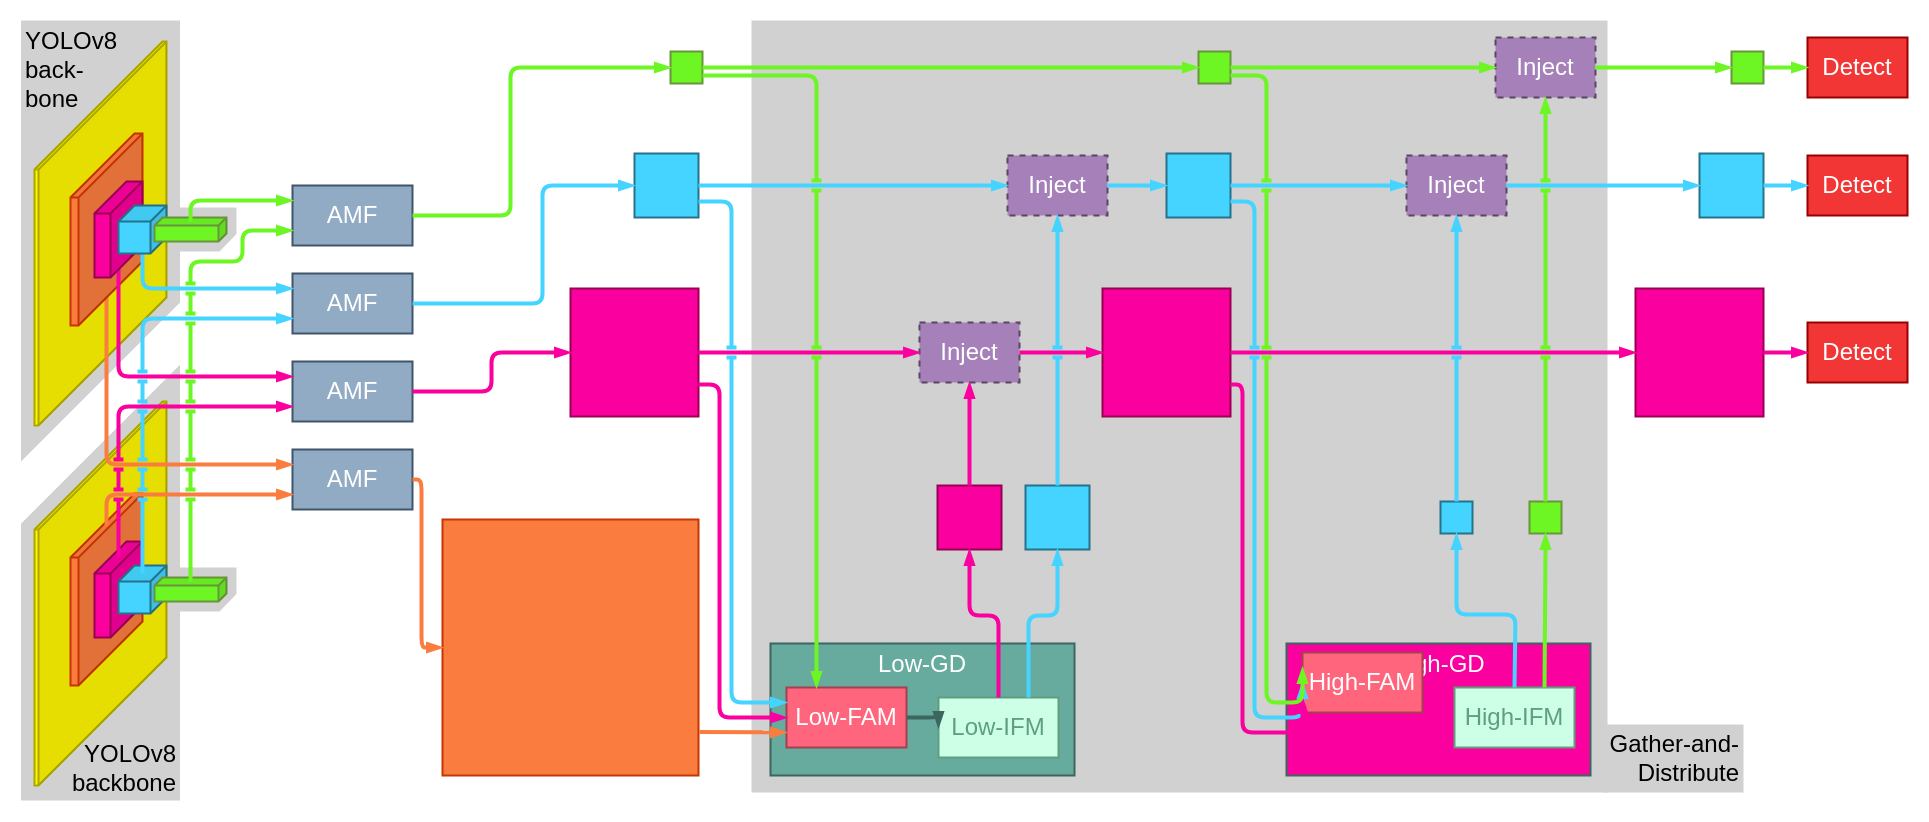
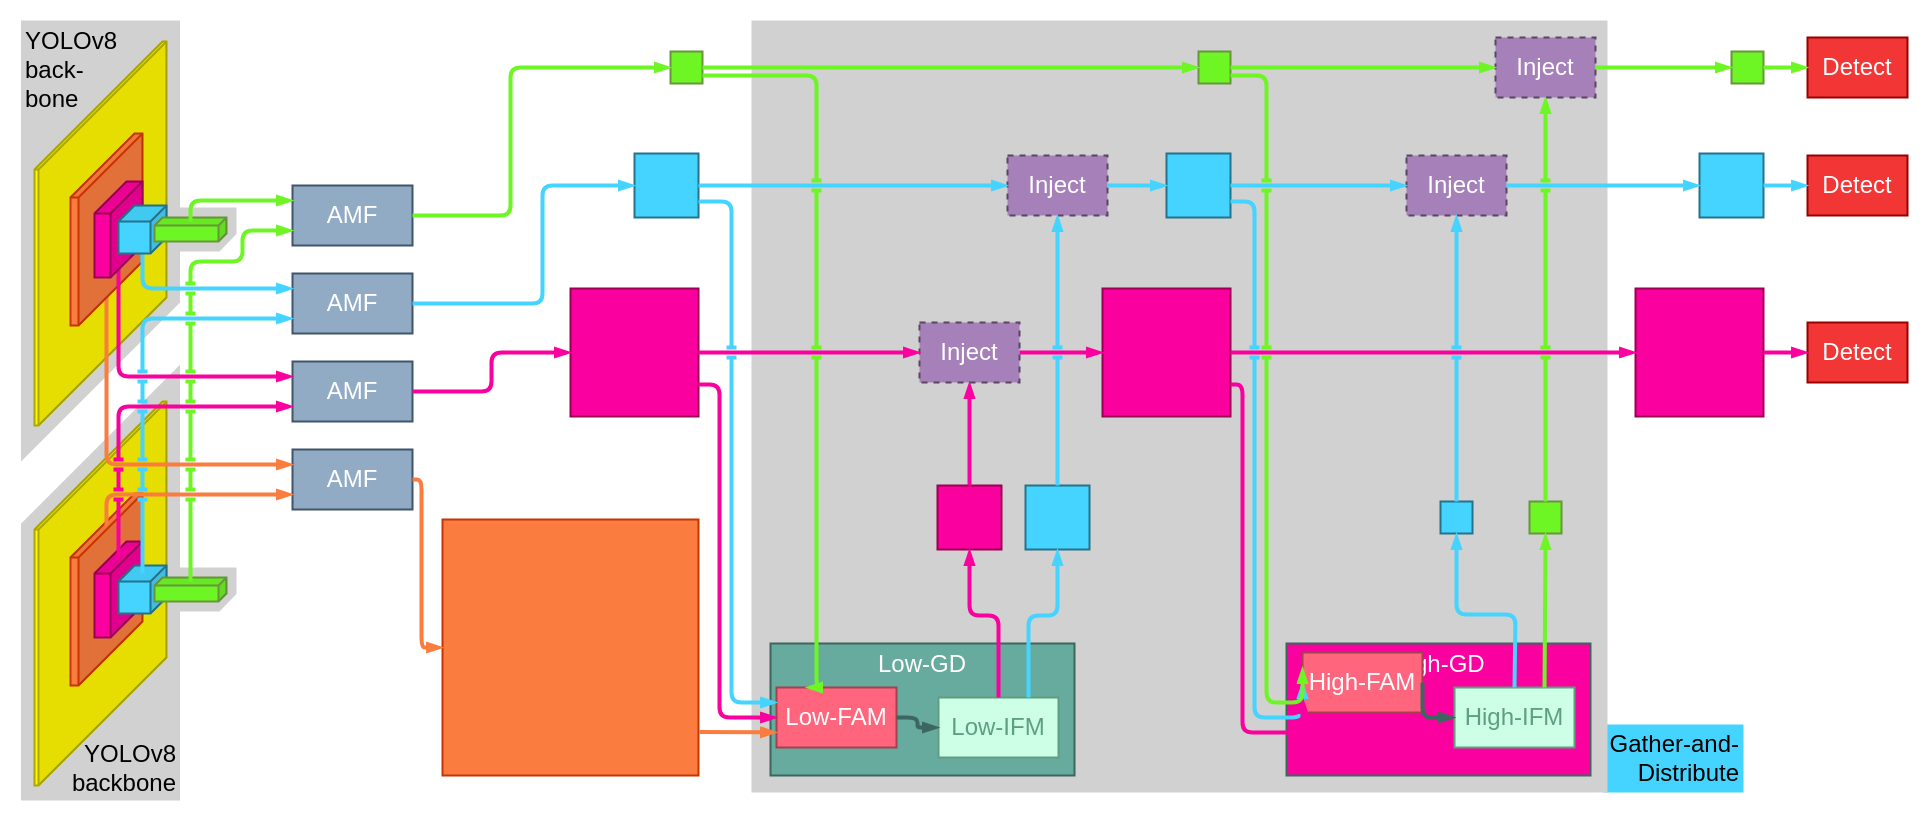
none -> (1423, 708)
(847, 718) -> (837, 718)
(1674, 759) -> (1674, 759)
